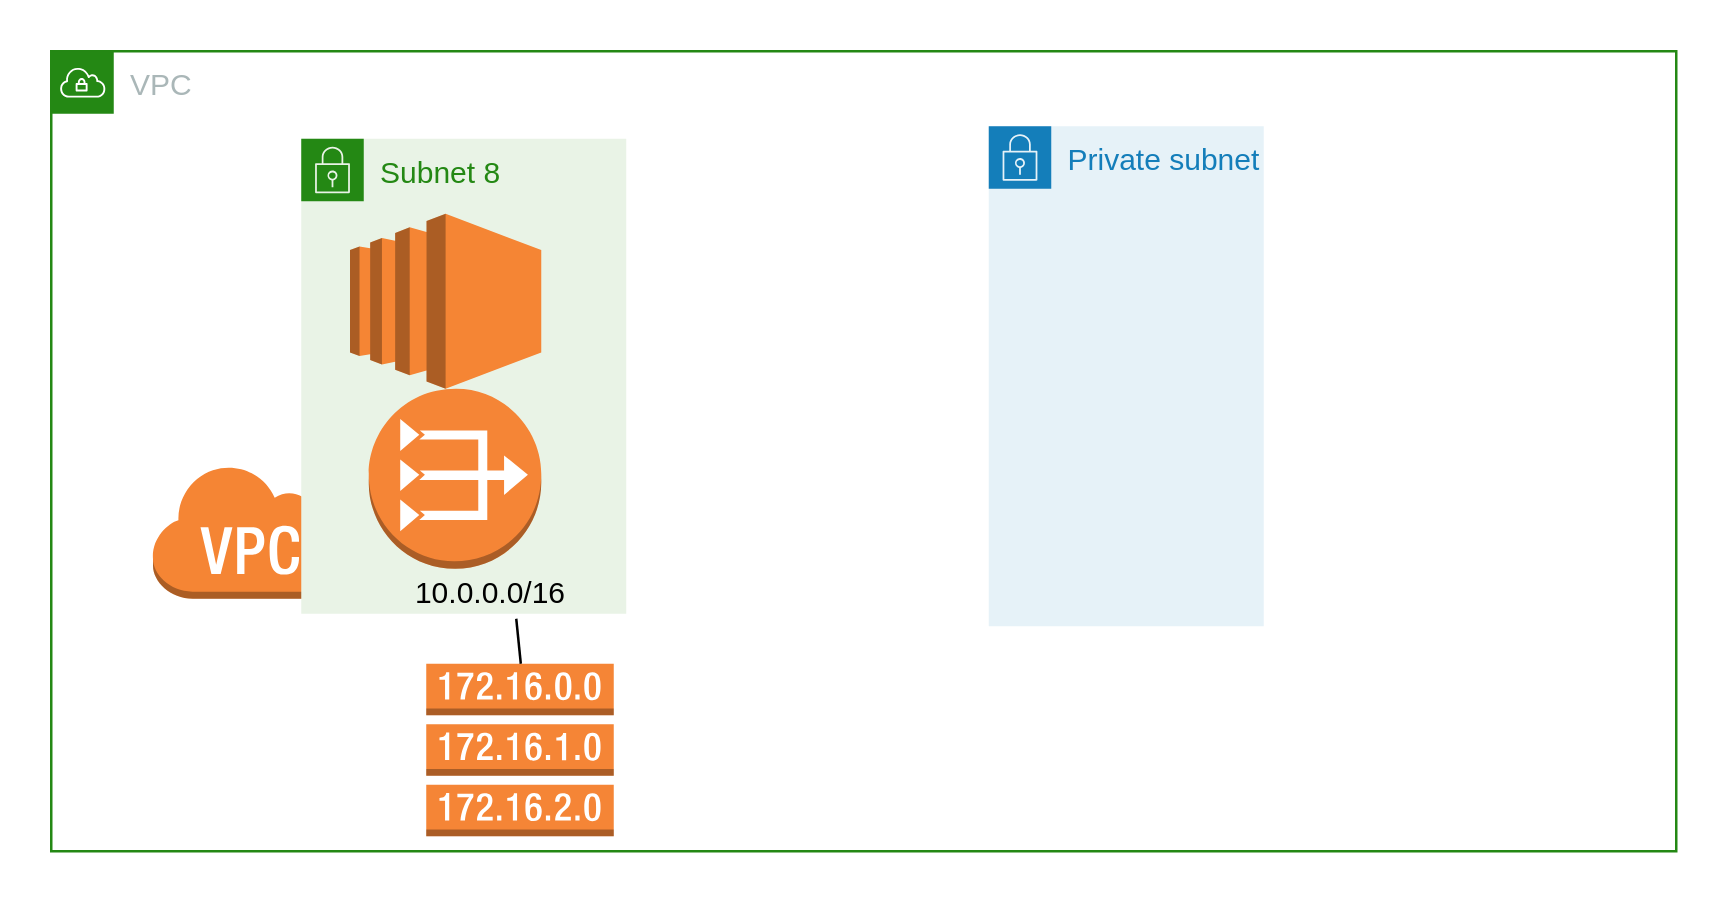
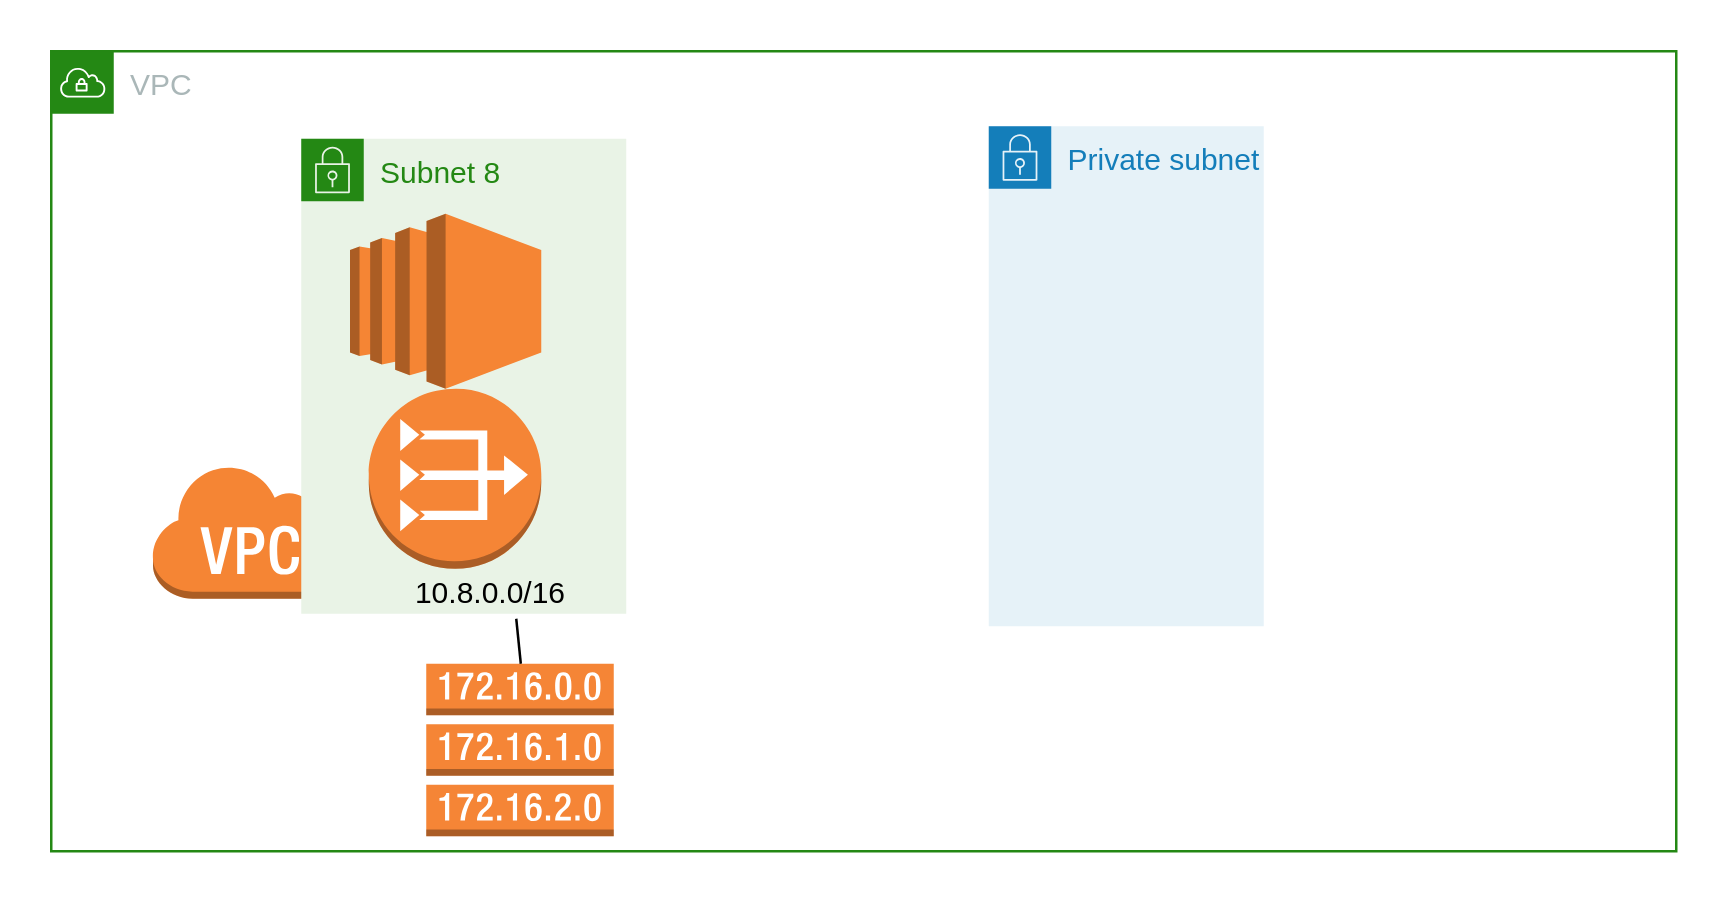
(491, 594) -> (491, 594)
